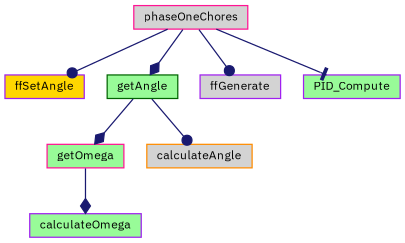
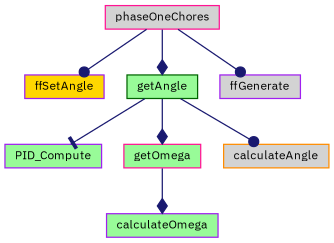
(268, 51) -> (111, 120)
